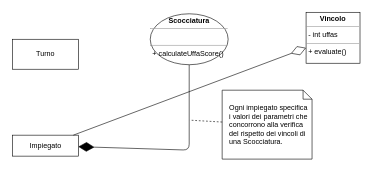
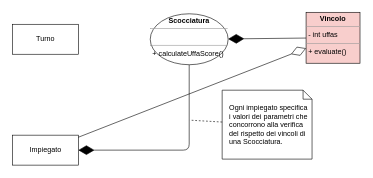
(333, 38) -> (333, 38)
none -> (265, 39)
(45, 54) -> (45, 39)
(45, 146) -> (45, 150)
